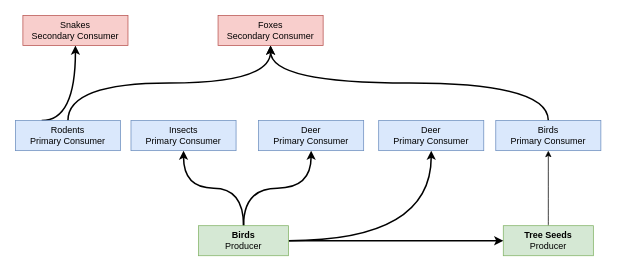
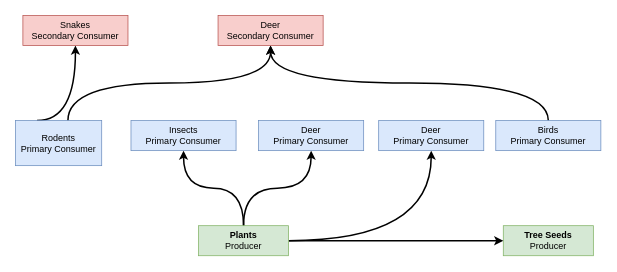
(270, 30) -> (270, 30)
(68, 135) -> (59, 143)
(548, 190) -> none
(243, 240) -> (243, 240)
